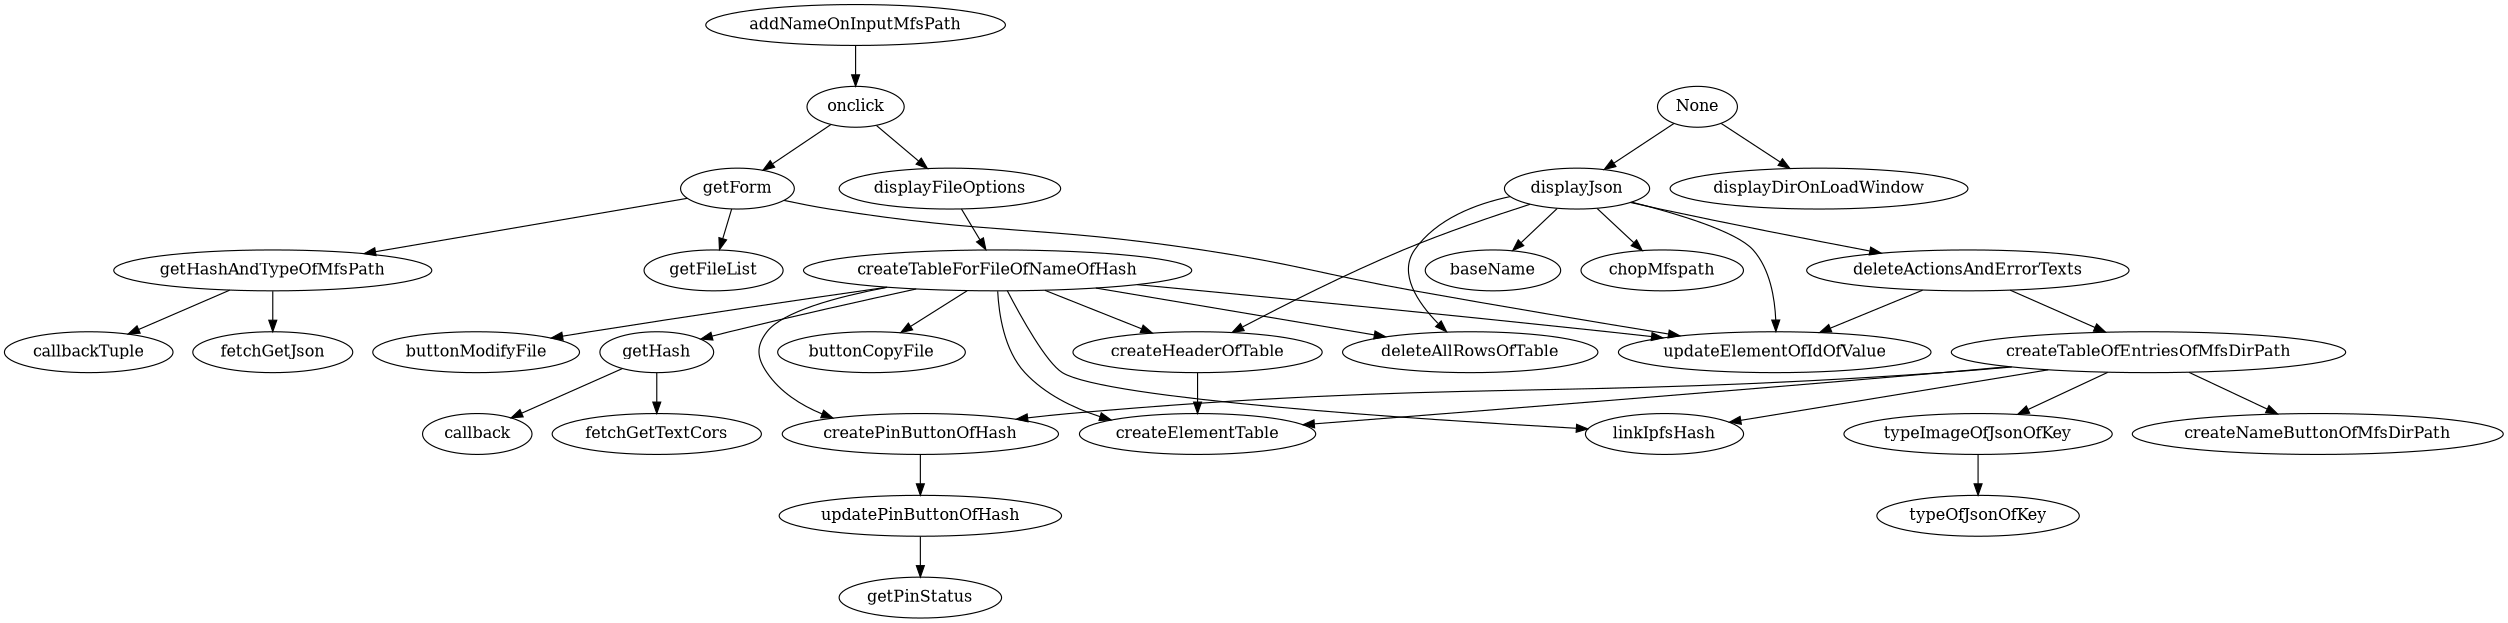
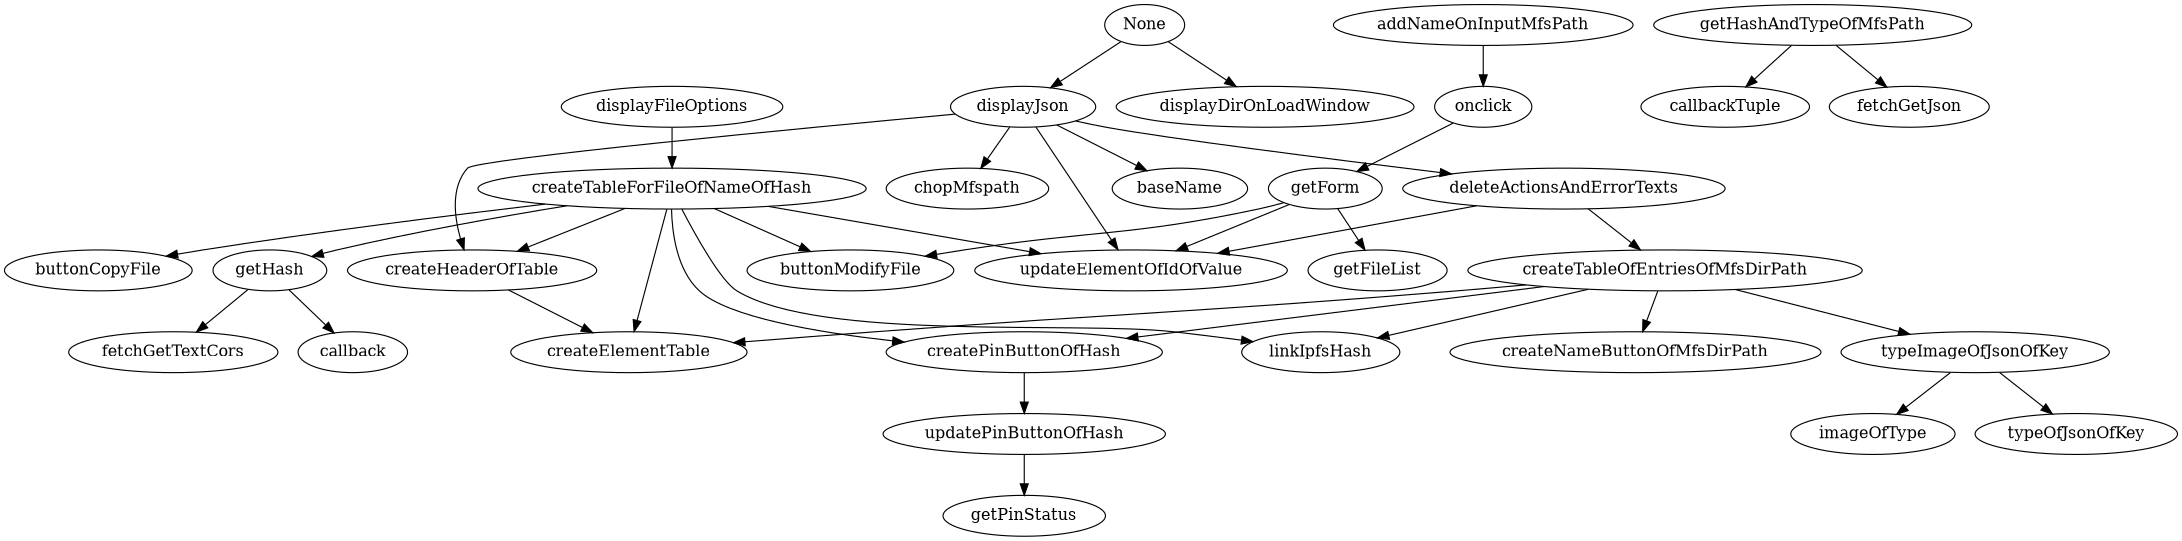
(898, 143) -> none
(531, 225) -> (1119, 231)
(1470, 352) -> none
none -> (1873, 434)
